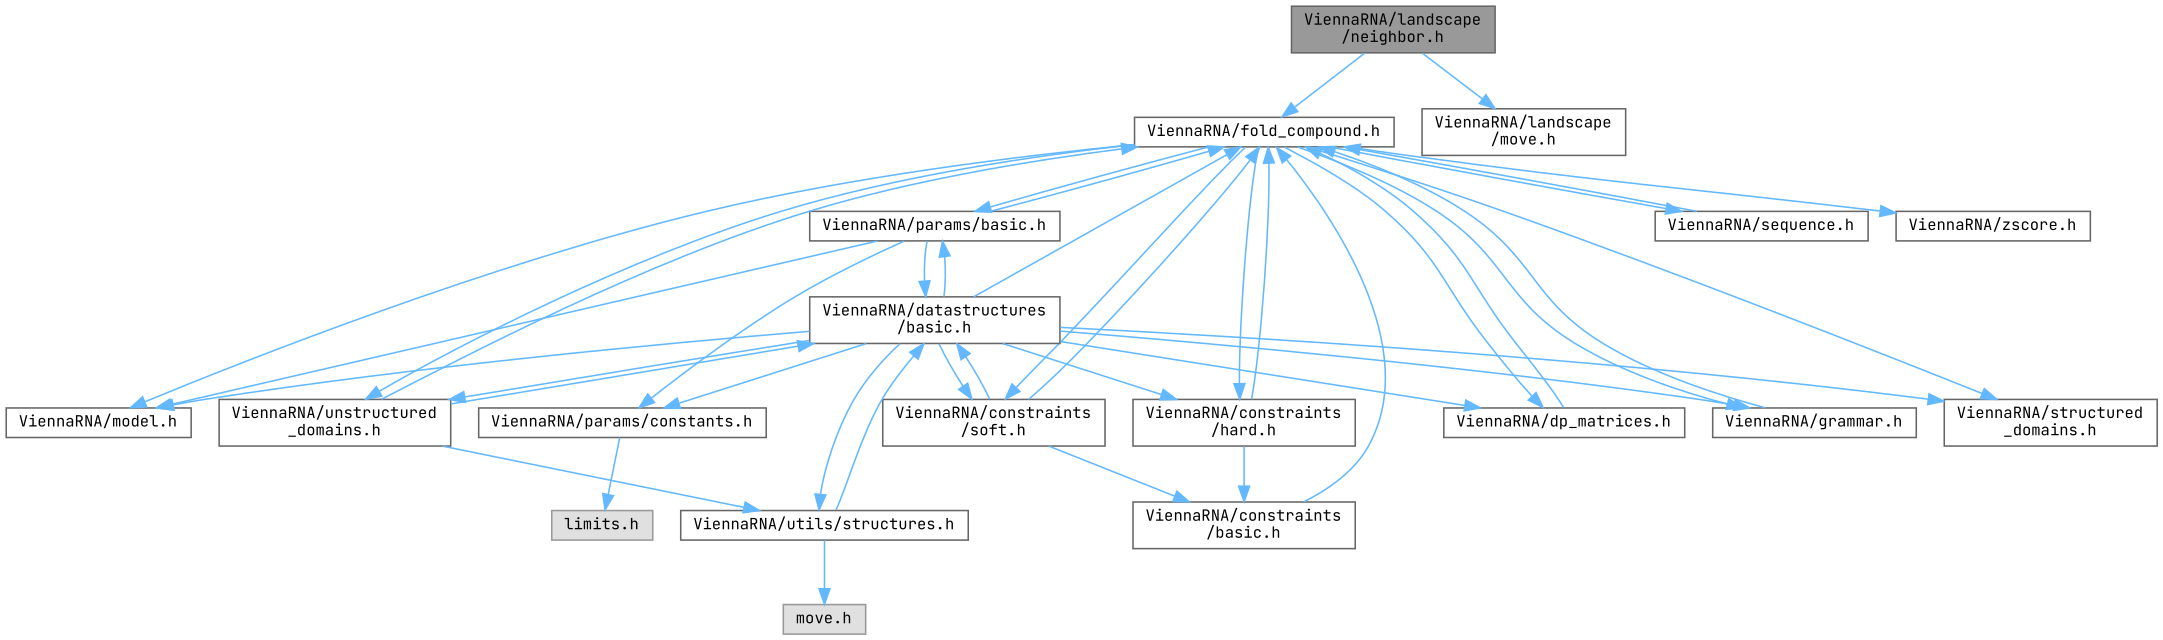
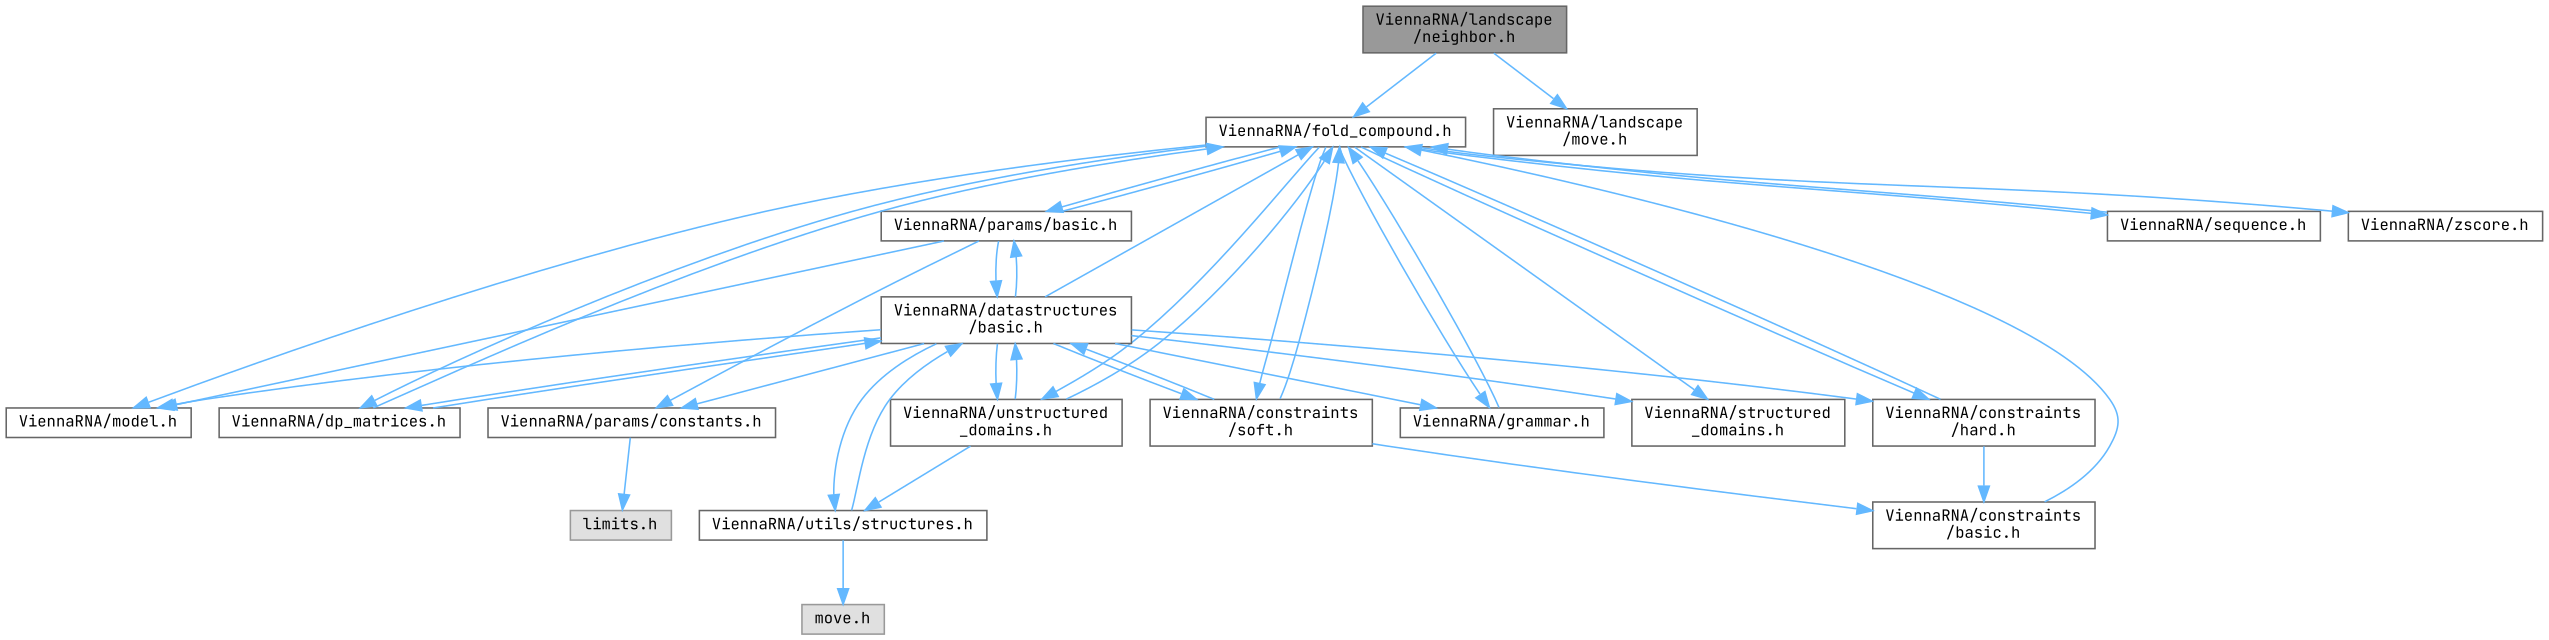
none -> (649, 375)
